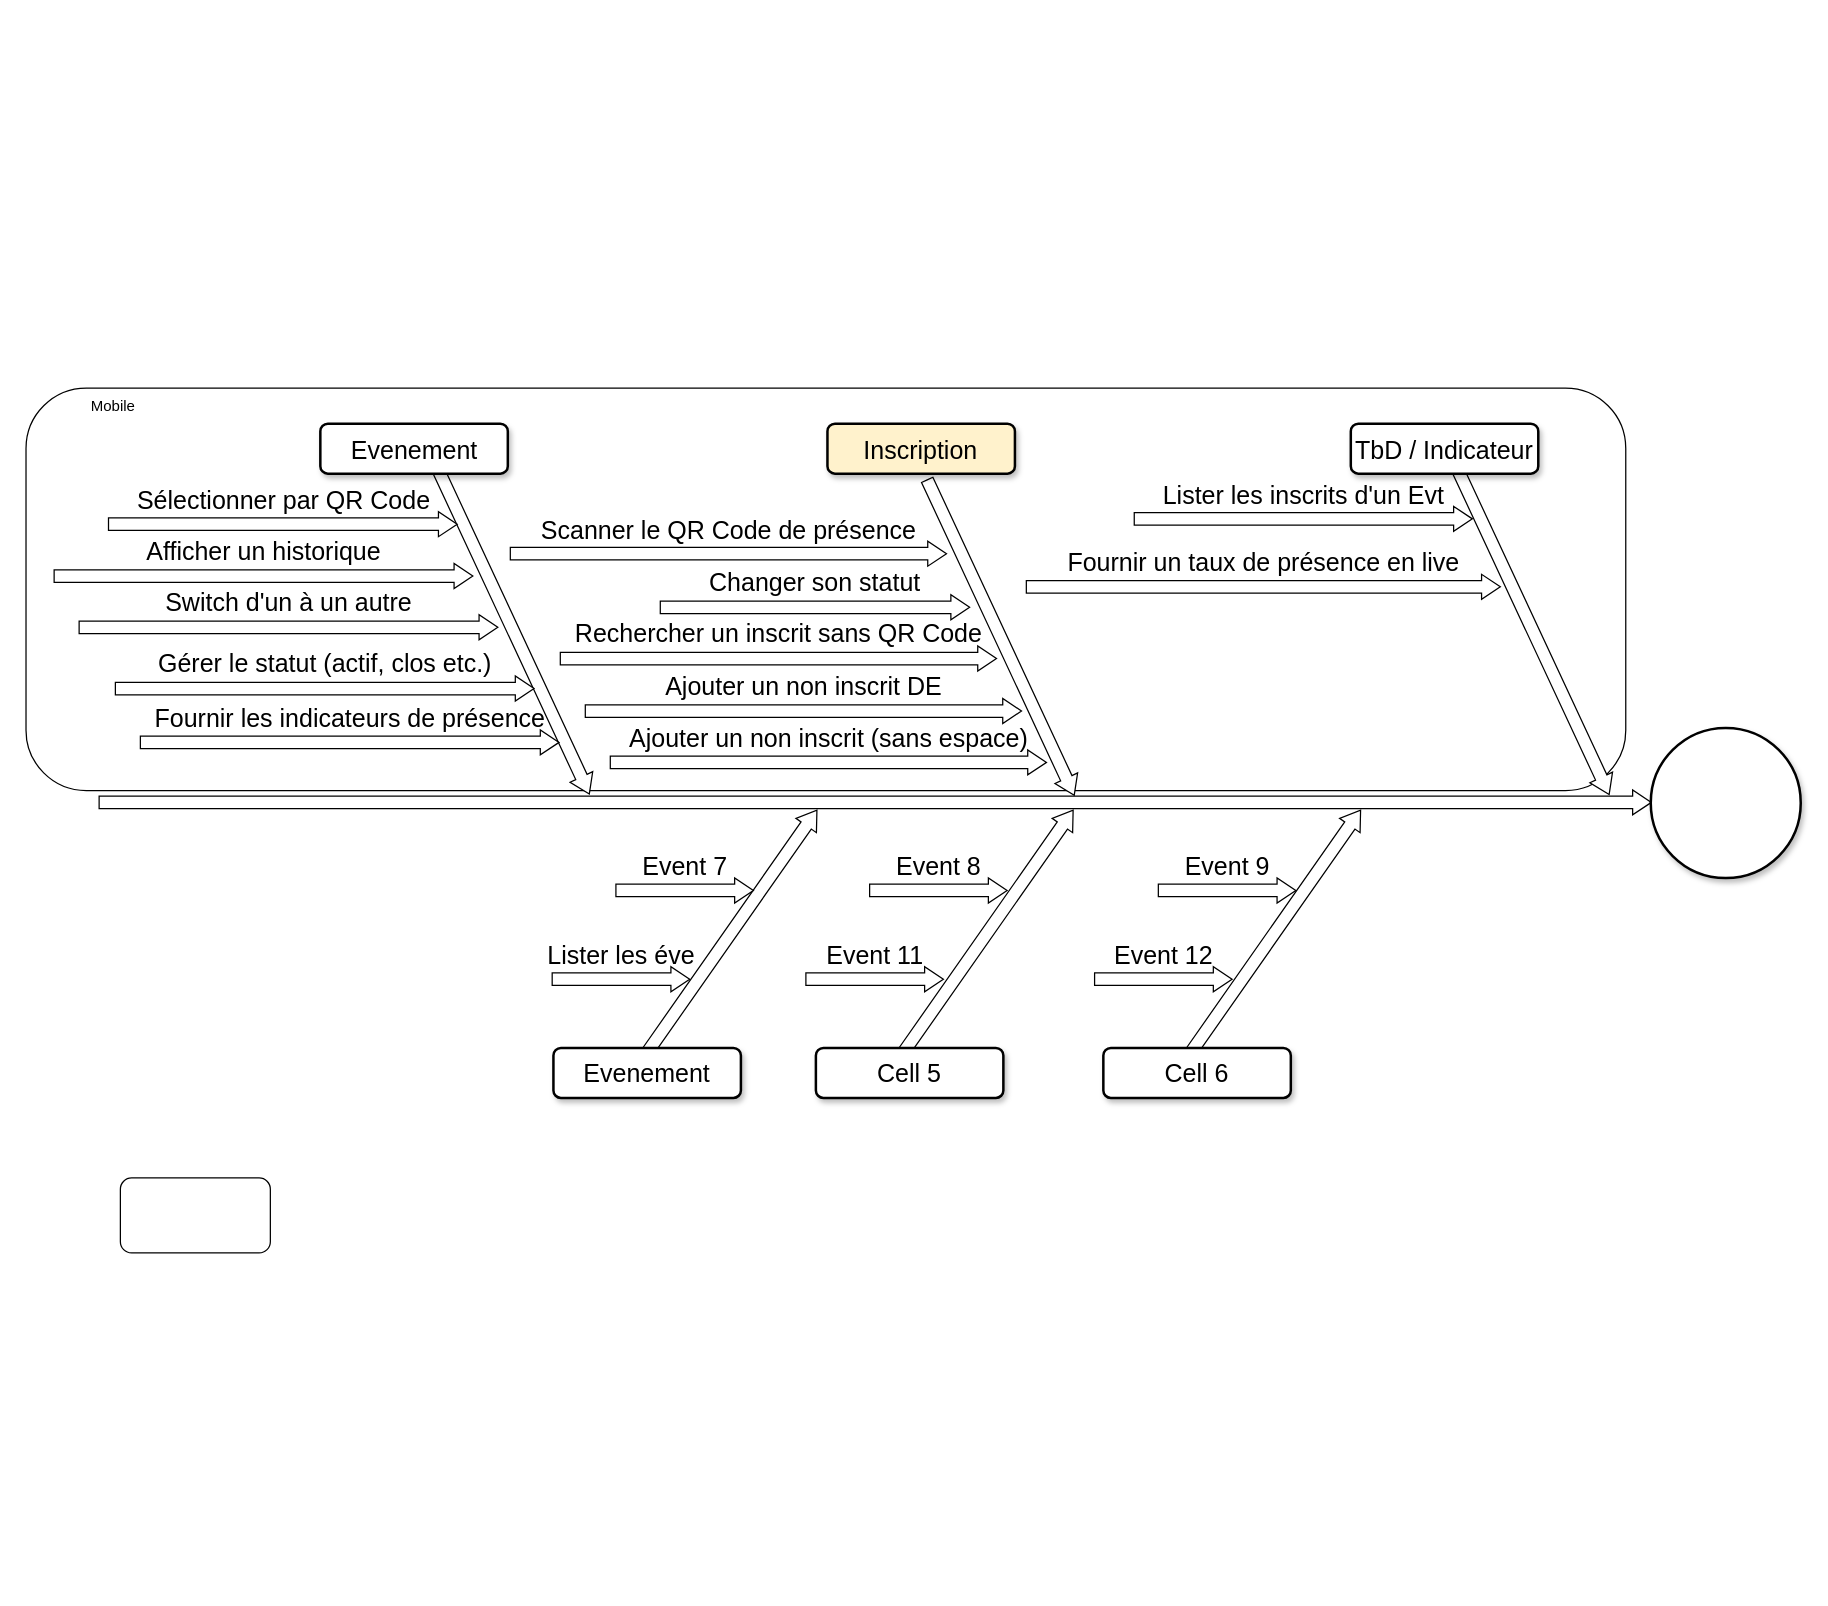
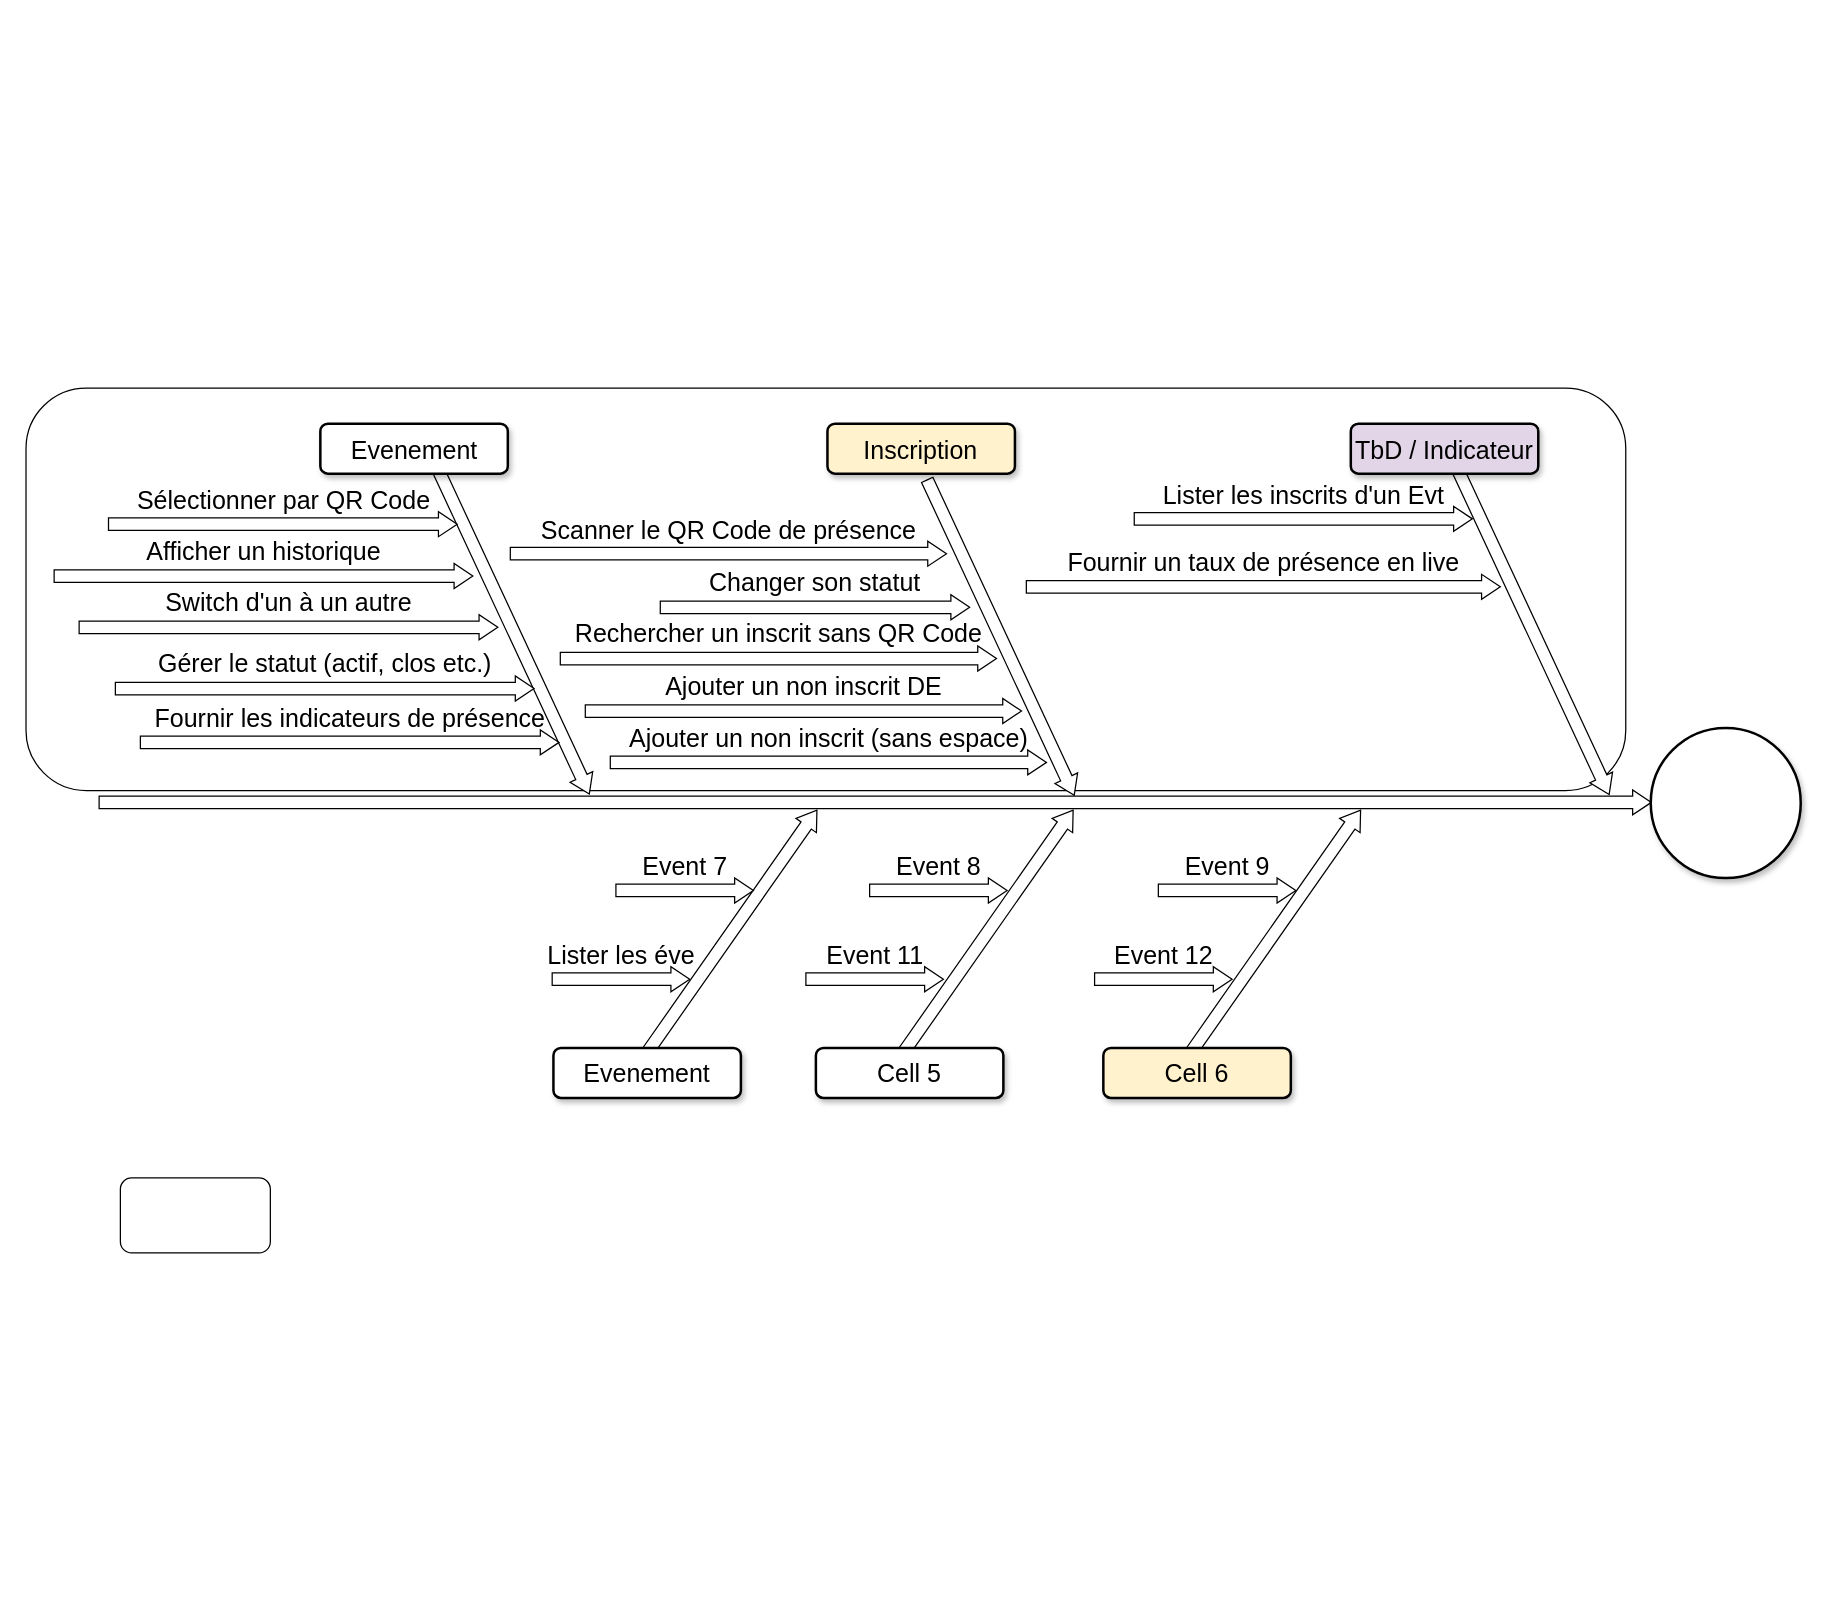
(113, 407) -> none
(1444, 449) -> (1444, 449)
(1197, 1073) -> (1197, 1073)
